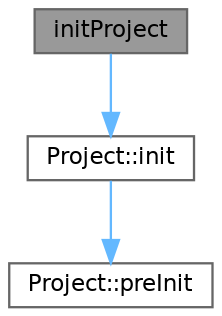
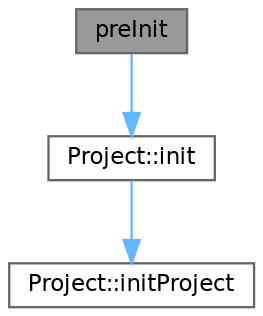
(111, 31) -> (132, 31)
(111, 285) -> (132, 285)
